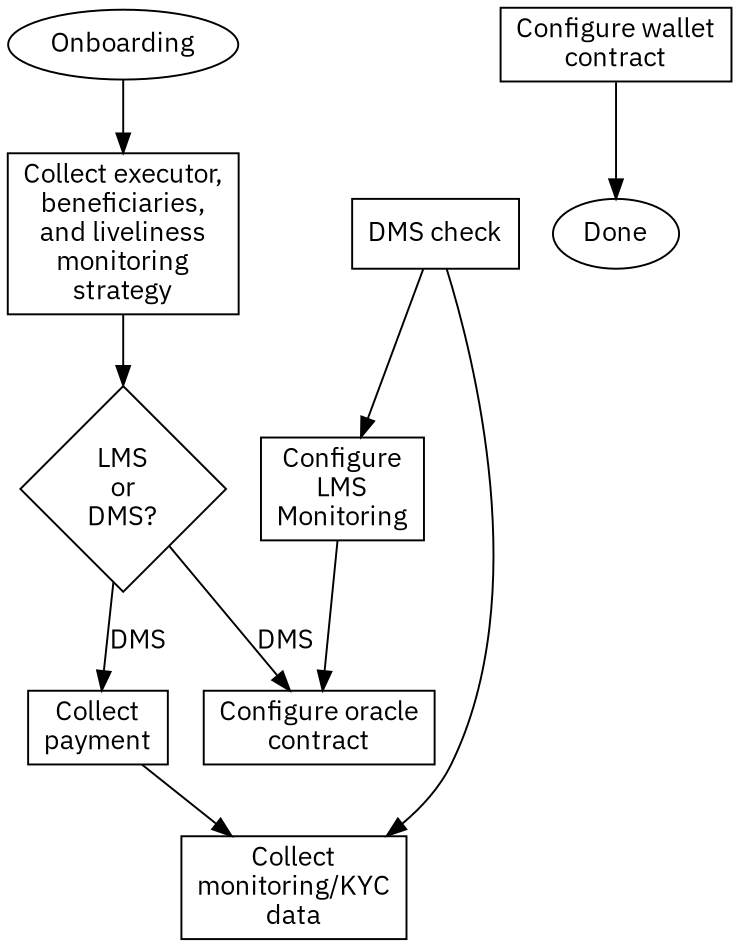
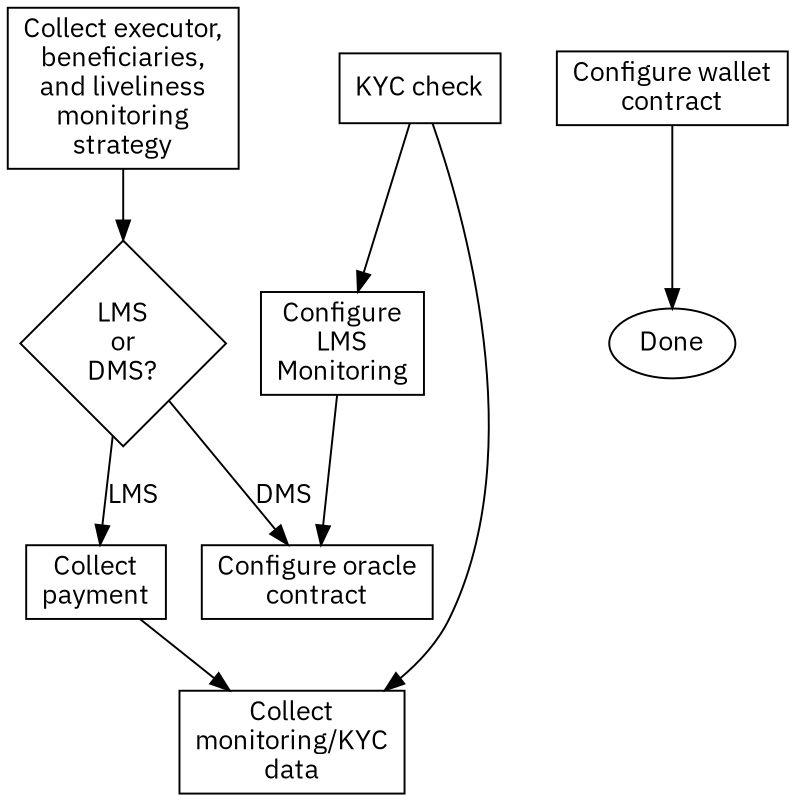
(123, 45) -> none
(436, 234) -> (420, 88)
(139, 641) -> (134, 496)
